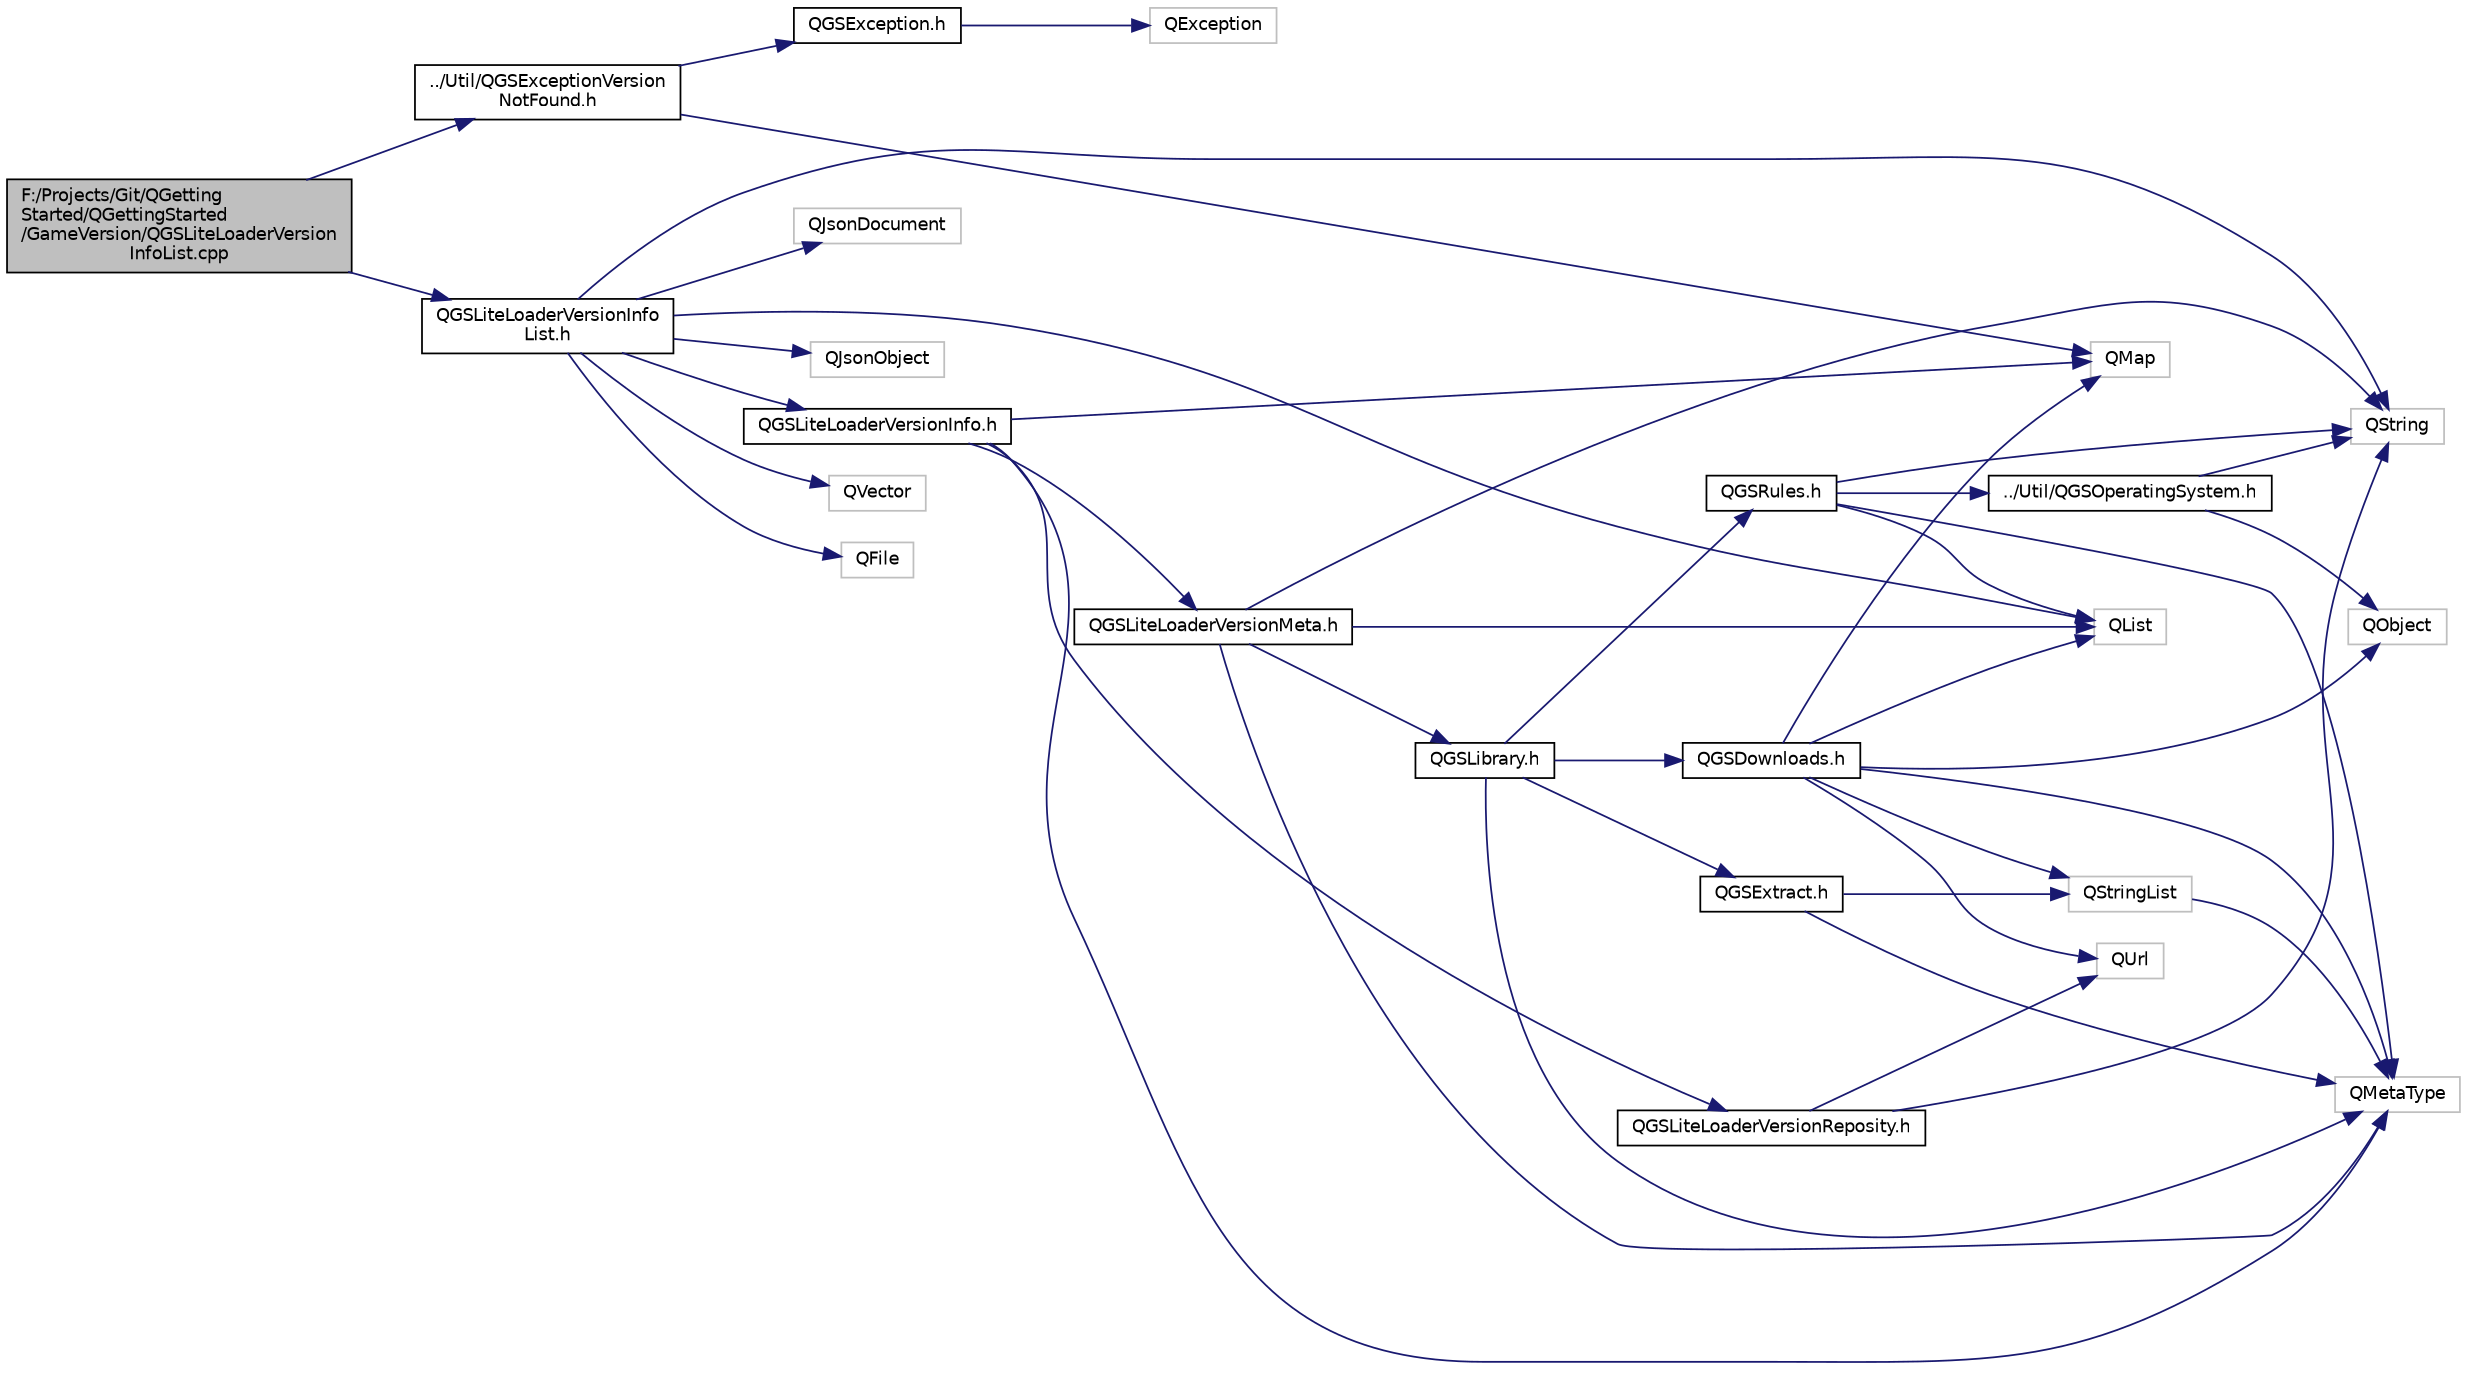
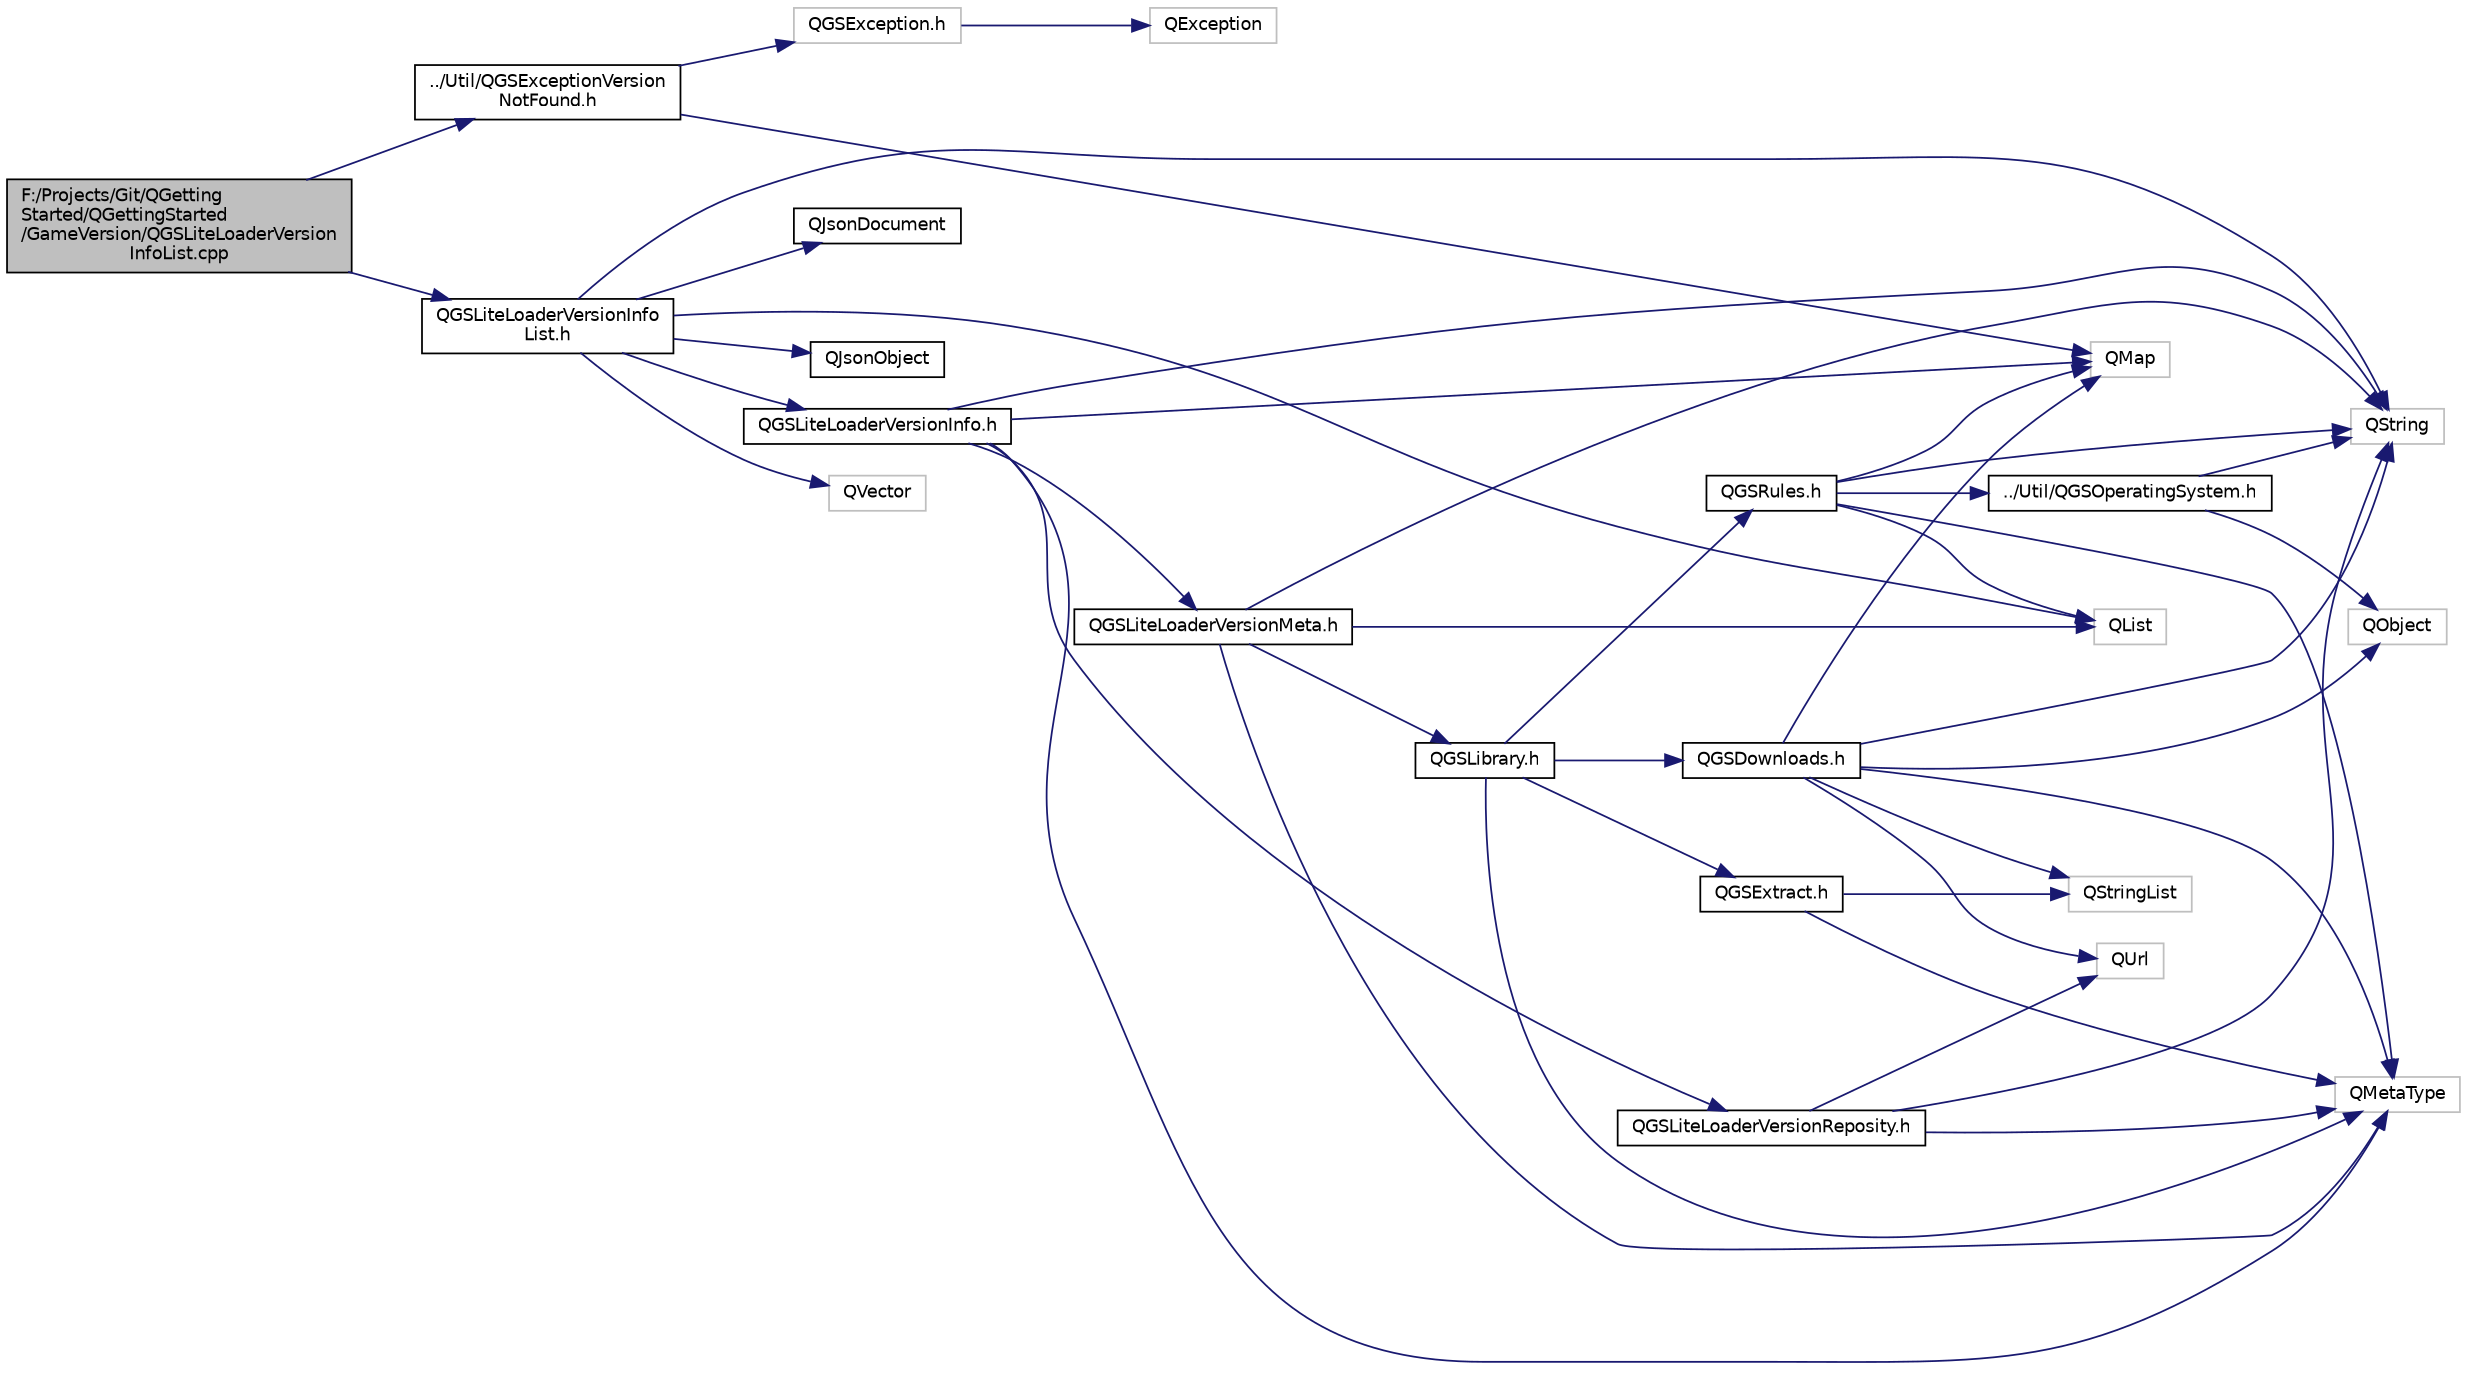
(877, 25) -> (877, 25)
(877, 226) -> (877, 226)
none -> (1684, 309)
(877, 360) -> (877, 360)
none -> (1956, 428)
(877, 560) -> none
(1941, 687) -> (2182, 681)
(2310, 961) -> (2122, 1130)
